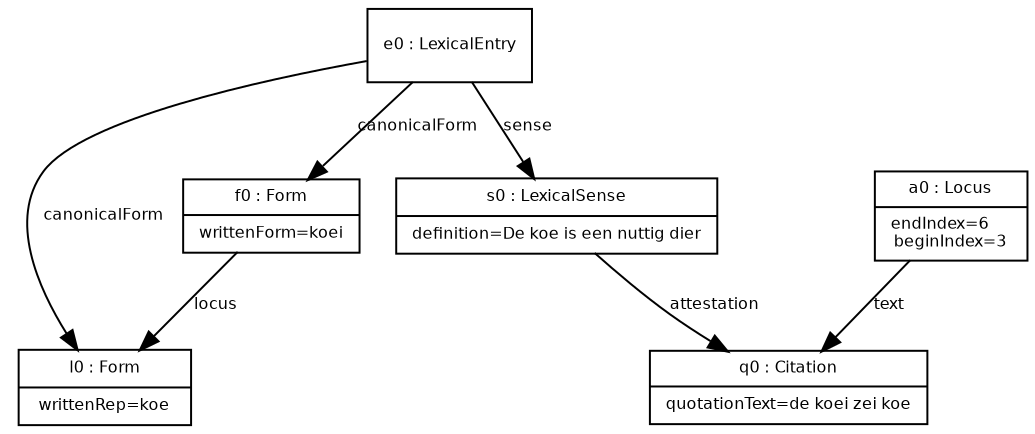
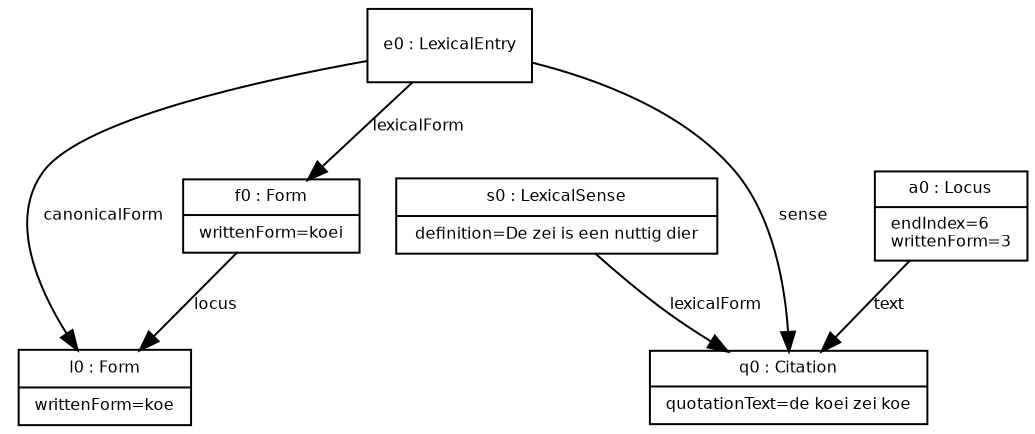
(498, 122) -> (713, 149)
(418, 127) -> (418, 127)
(557, 234) -> (557, 234)
(951, 242) -> (951, 242)
(715, 305) -> (715, 305)
(105, 405) -> (105, 405)
